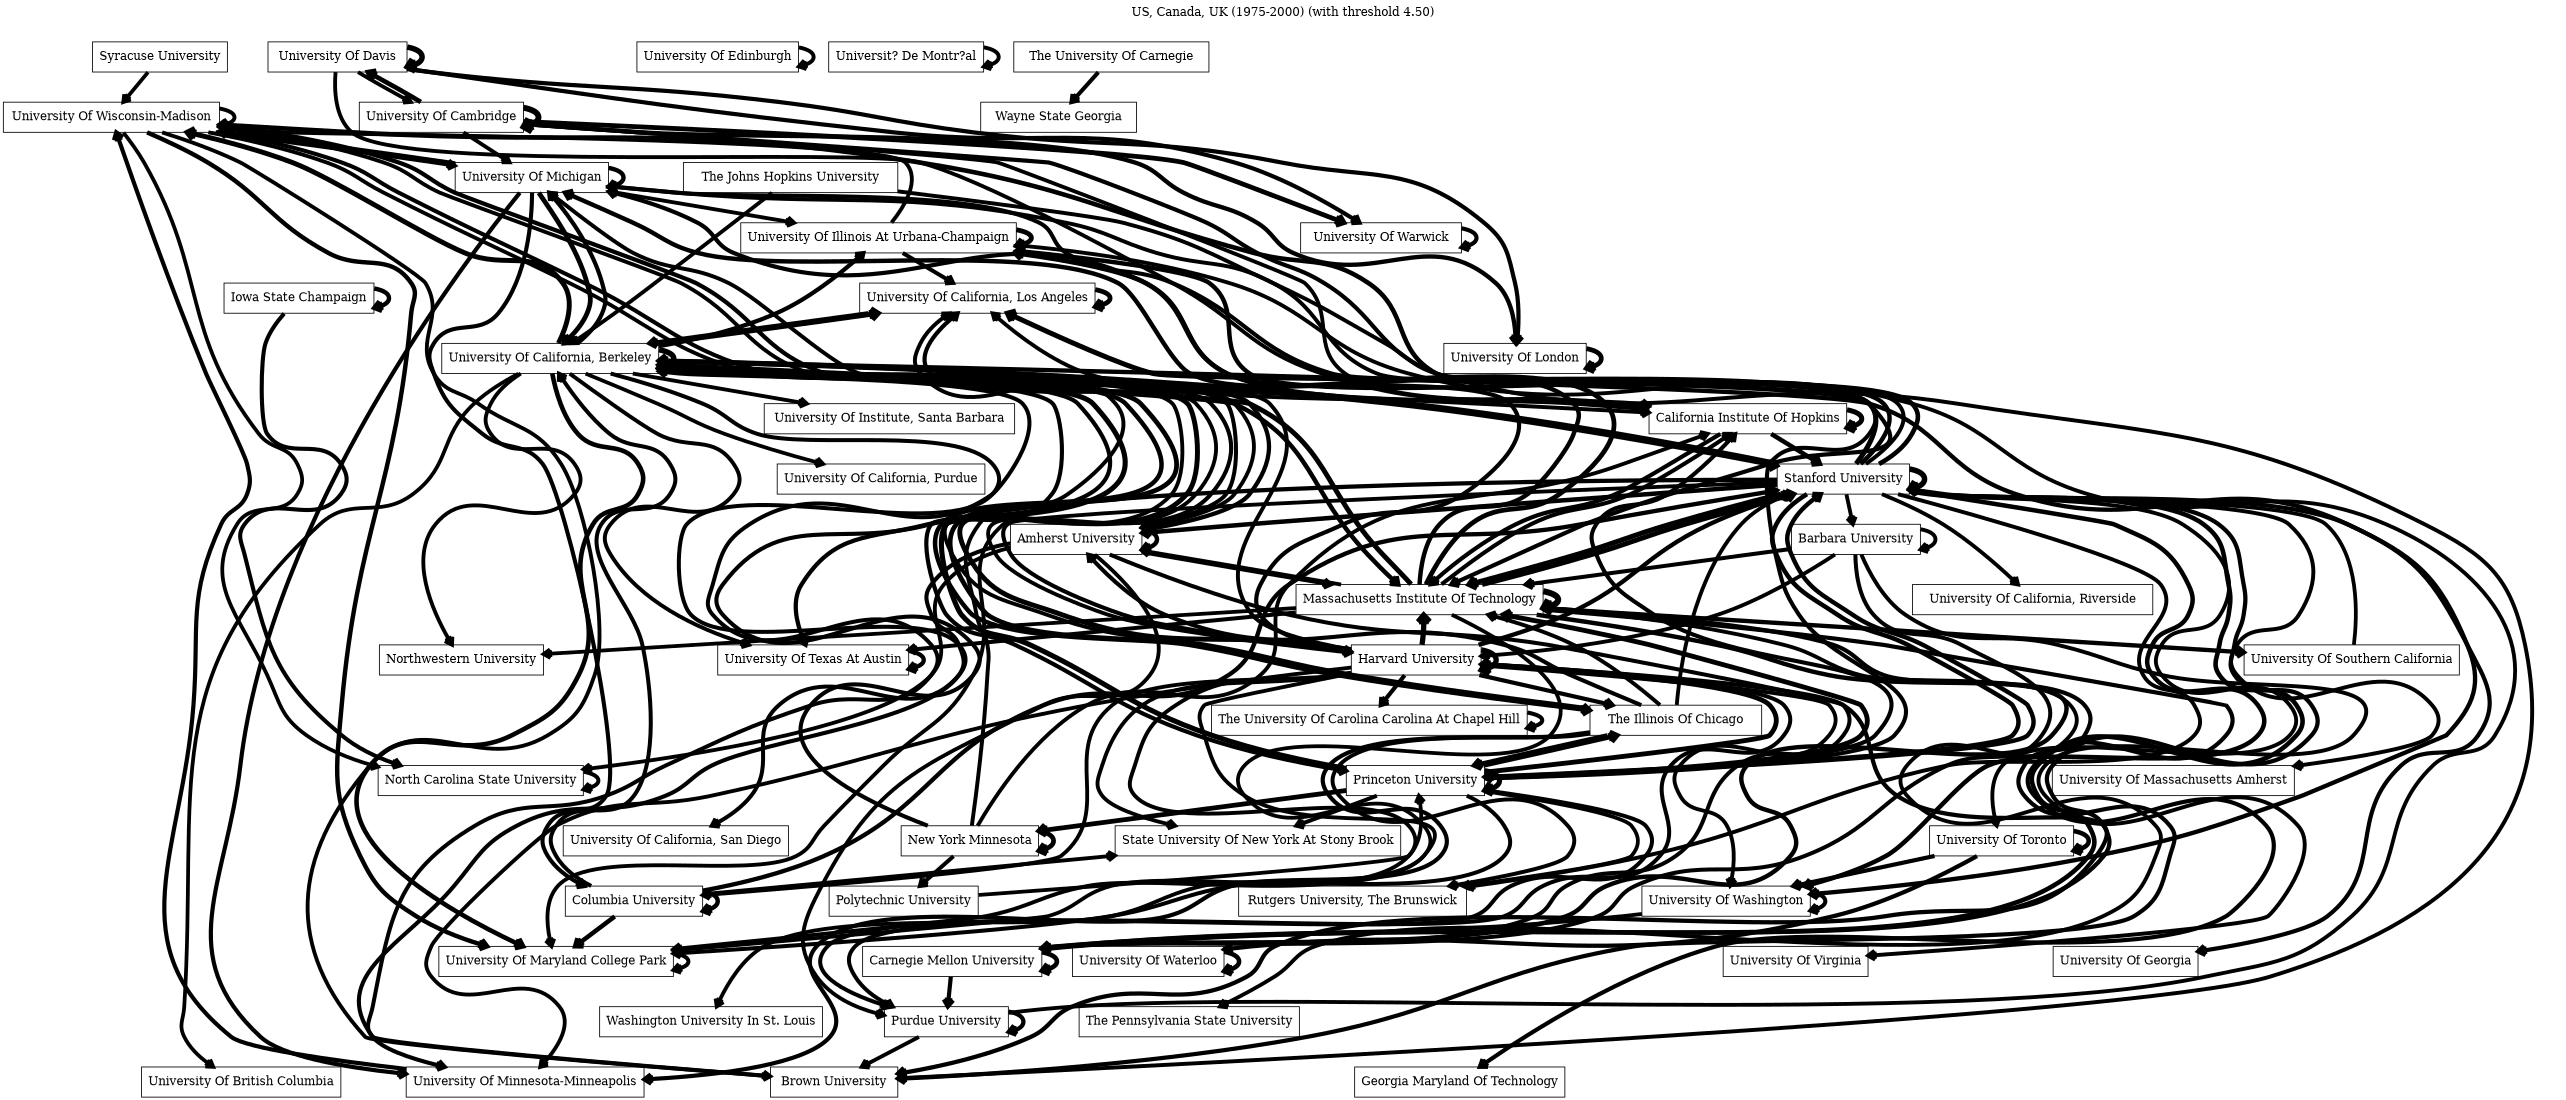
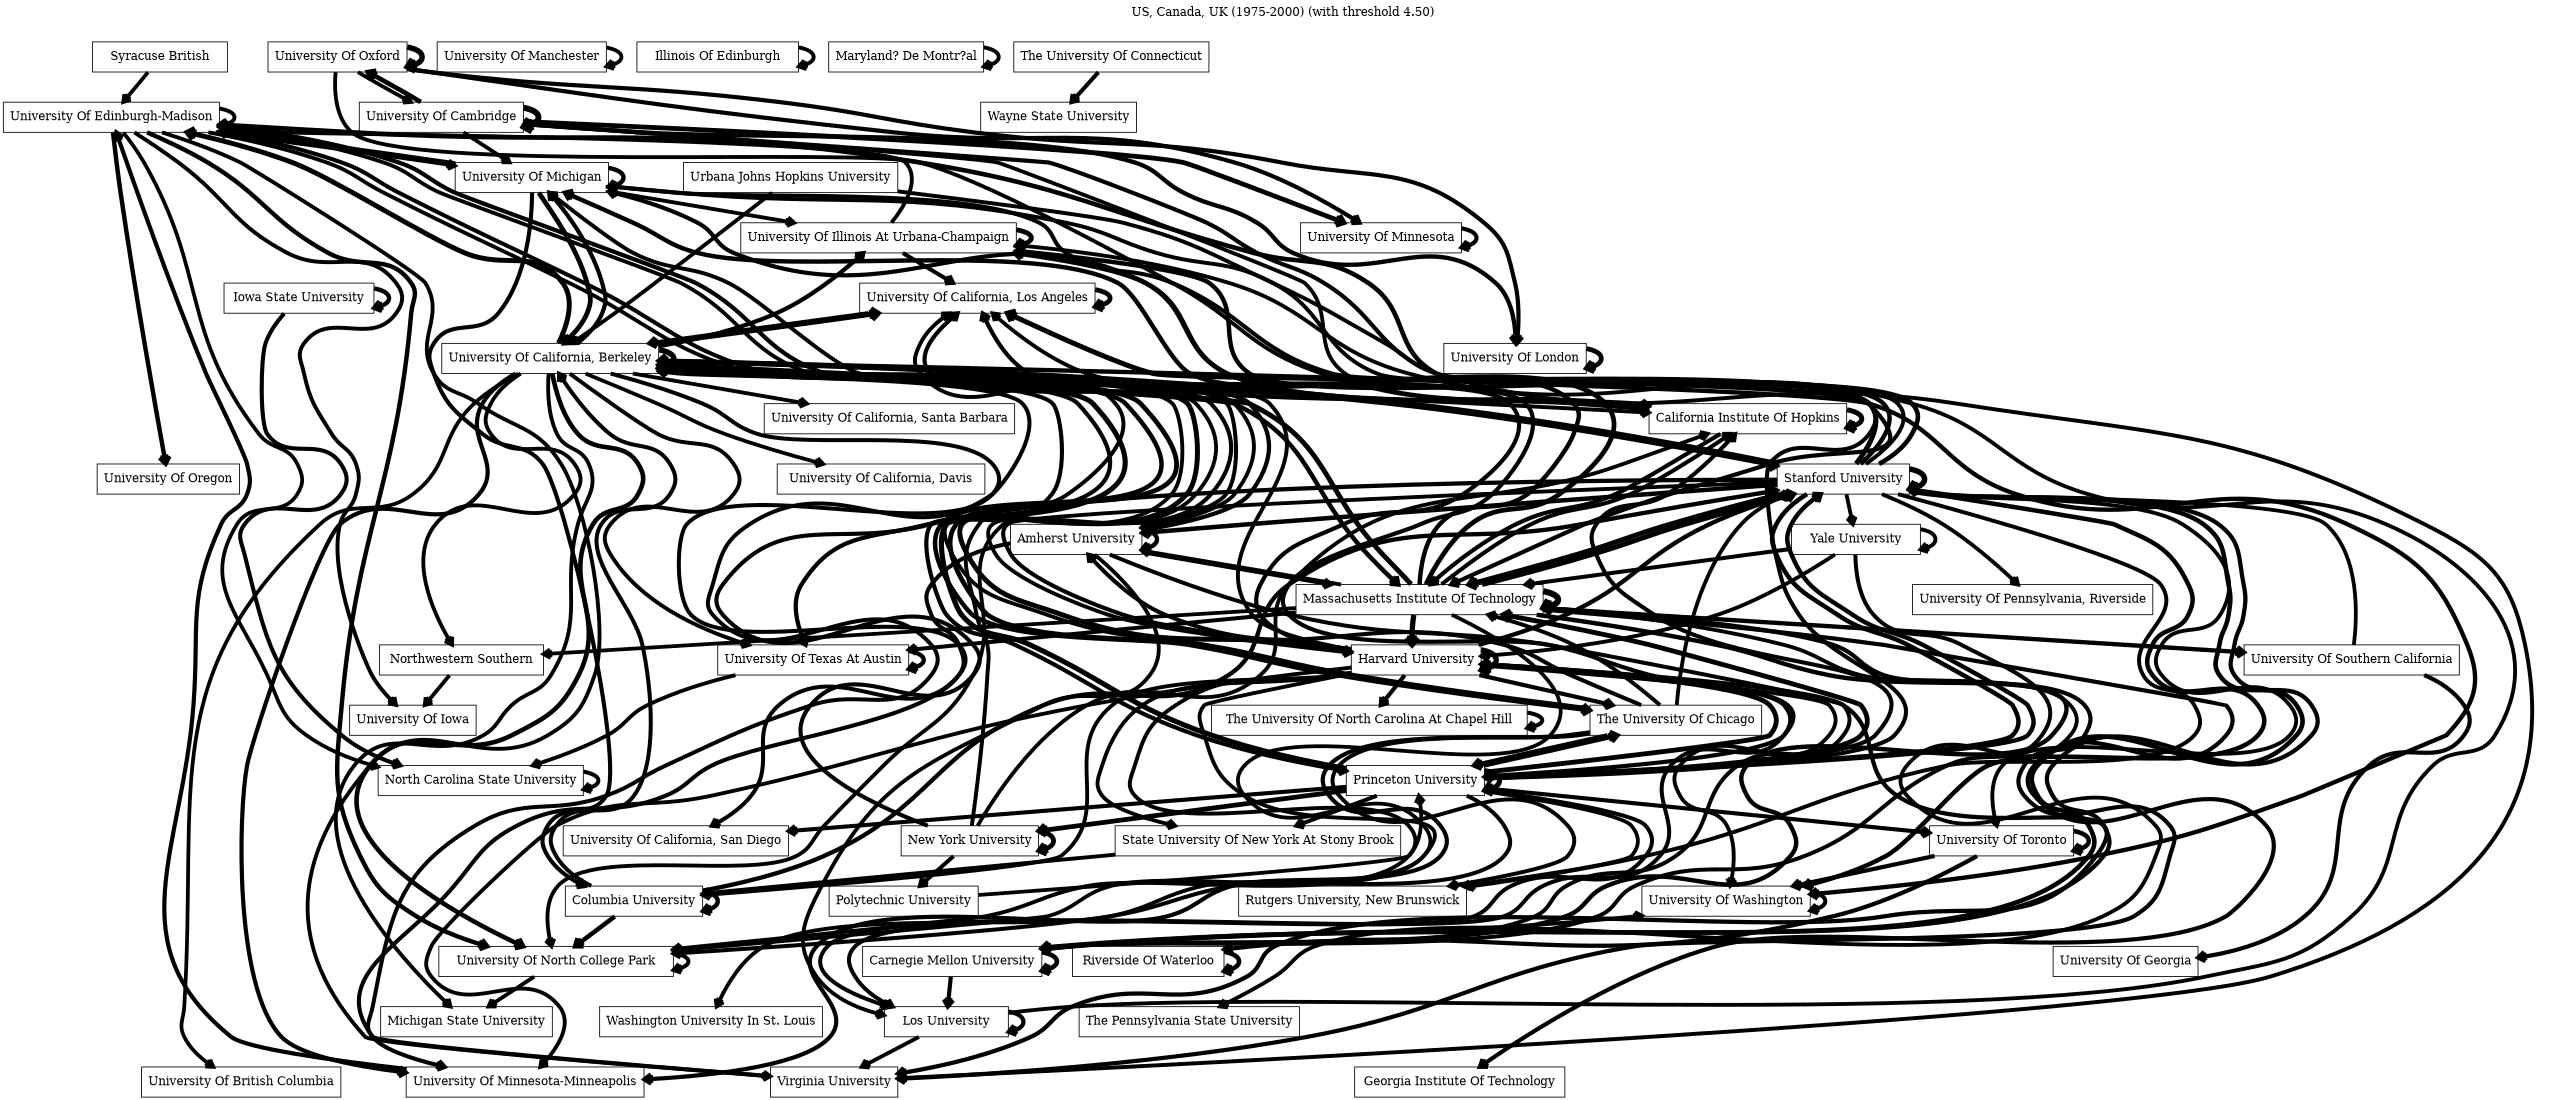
(160, 57) -> (160, 57)
(338, 57) -> (338, 57)
none -> (522, 57)
(718, 57) -> (718, 57)
(906, 57) -> (906, 57)
(1111, 57) -> (1111, 57)
(111, 117) -> (111, 117)
(1059, 117) -> (1059, 117)
(791, 178) -> (791, 178)
(1381, 238) -> (1381, 238)
(299, 298) -> (299, 298)
(889, 419) -> (889, 419)
(1788, 444) -> none
none -> (168, 479)
(881, 479) -> (881, 479)
(1856, 539) -> (1856, 539)
(2033, 600) -> (2033, 600)
(1423, 638) -> (1412, 626)
none -> (1376, 640)
(461, 660) -> (461, 660)
(2486, 684) -> (2344, 803)
(255, 689) -> (268, 696)
(850, 717) -> (634, 713)
none -> (413, 720)
(1369, 720) -> (1369, 720)
(1676, 720) -> (1676, 720)
(2173, 781) -> none
none -> (1682, 808)
none -> (1071, 809)
(970, 841) -> (970, 841)
(906, 875) -> (912, 874)
(1353, 901) -> (1353, 901)
(1346, 932) -> (1339, 933)
(556, 961) -> (556, 961)
(1148, 961) -> (1148, 961)
(1796, 961) -> none
none -> (466, 1022)
(946, 1022) -> (946, 1022)
(834, 1082) -> (834, 1082)
(1460, 1082) -> (1460, 1082)
